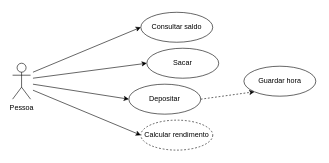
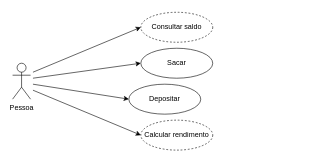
(177, 27) -> (177, 27)
(183, 63) -> (177, 63)
(280, 81) -> none
(214, 98) -> none
